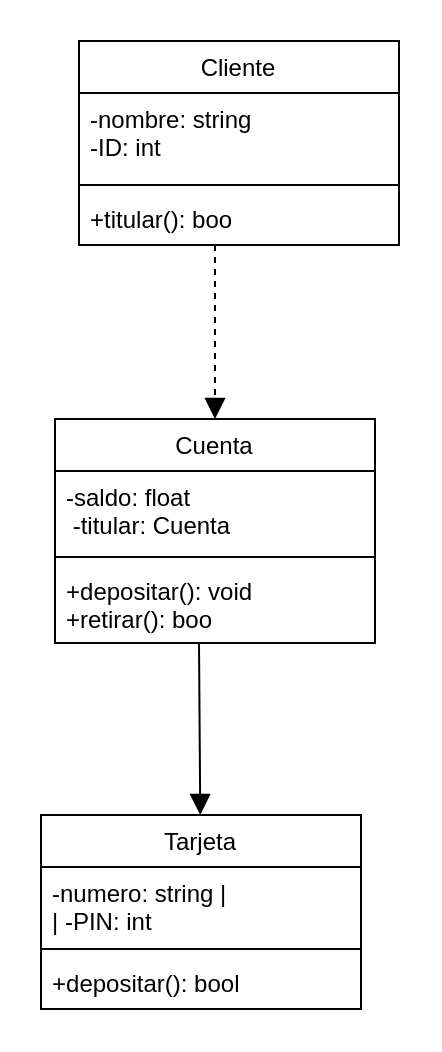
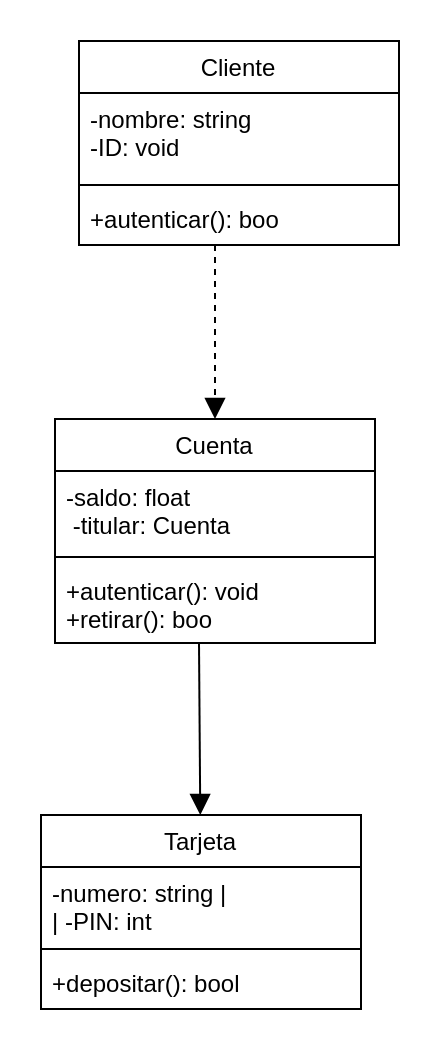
(182, 136) -> (182, 136)
(179, 221) -> (203, 221)
(175, 608) -> (182, 608)
